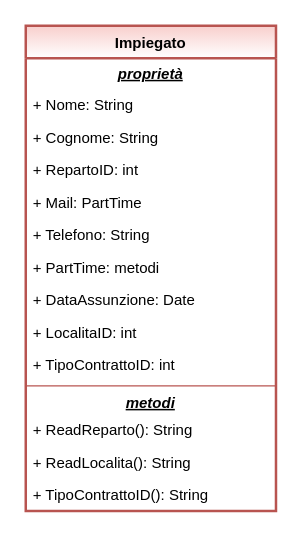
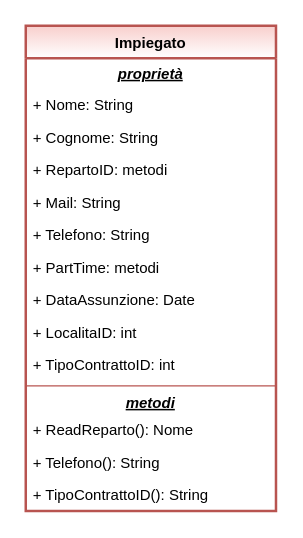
(92, 170) -> (105, 170)
(88, 203) -> (80, 203)
(121, 430) -> (115, 430)
(122, 463) -> (107, 463)
